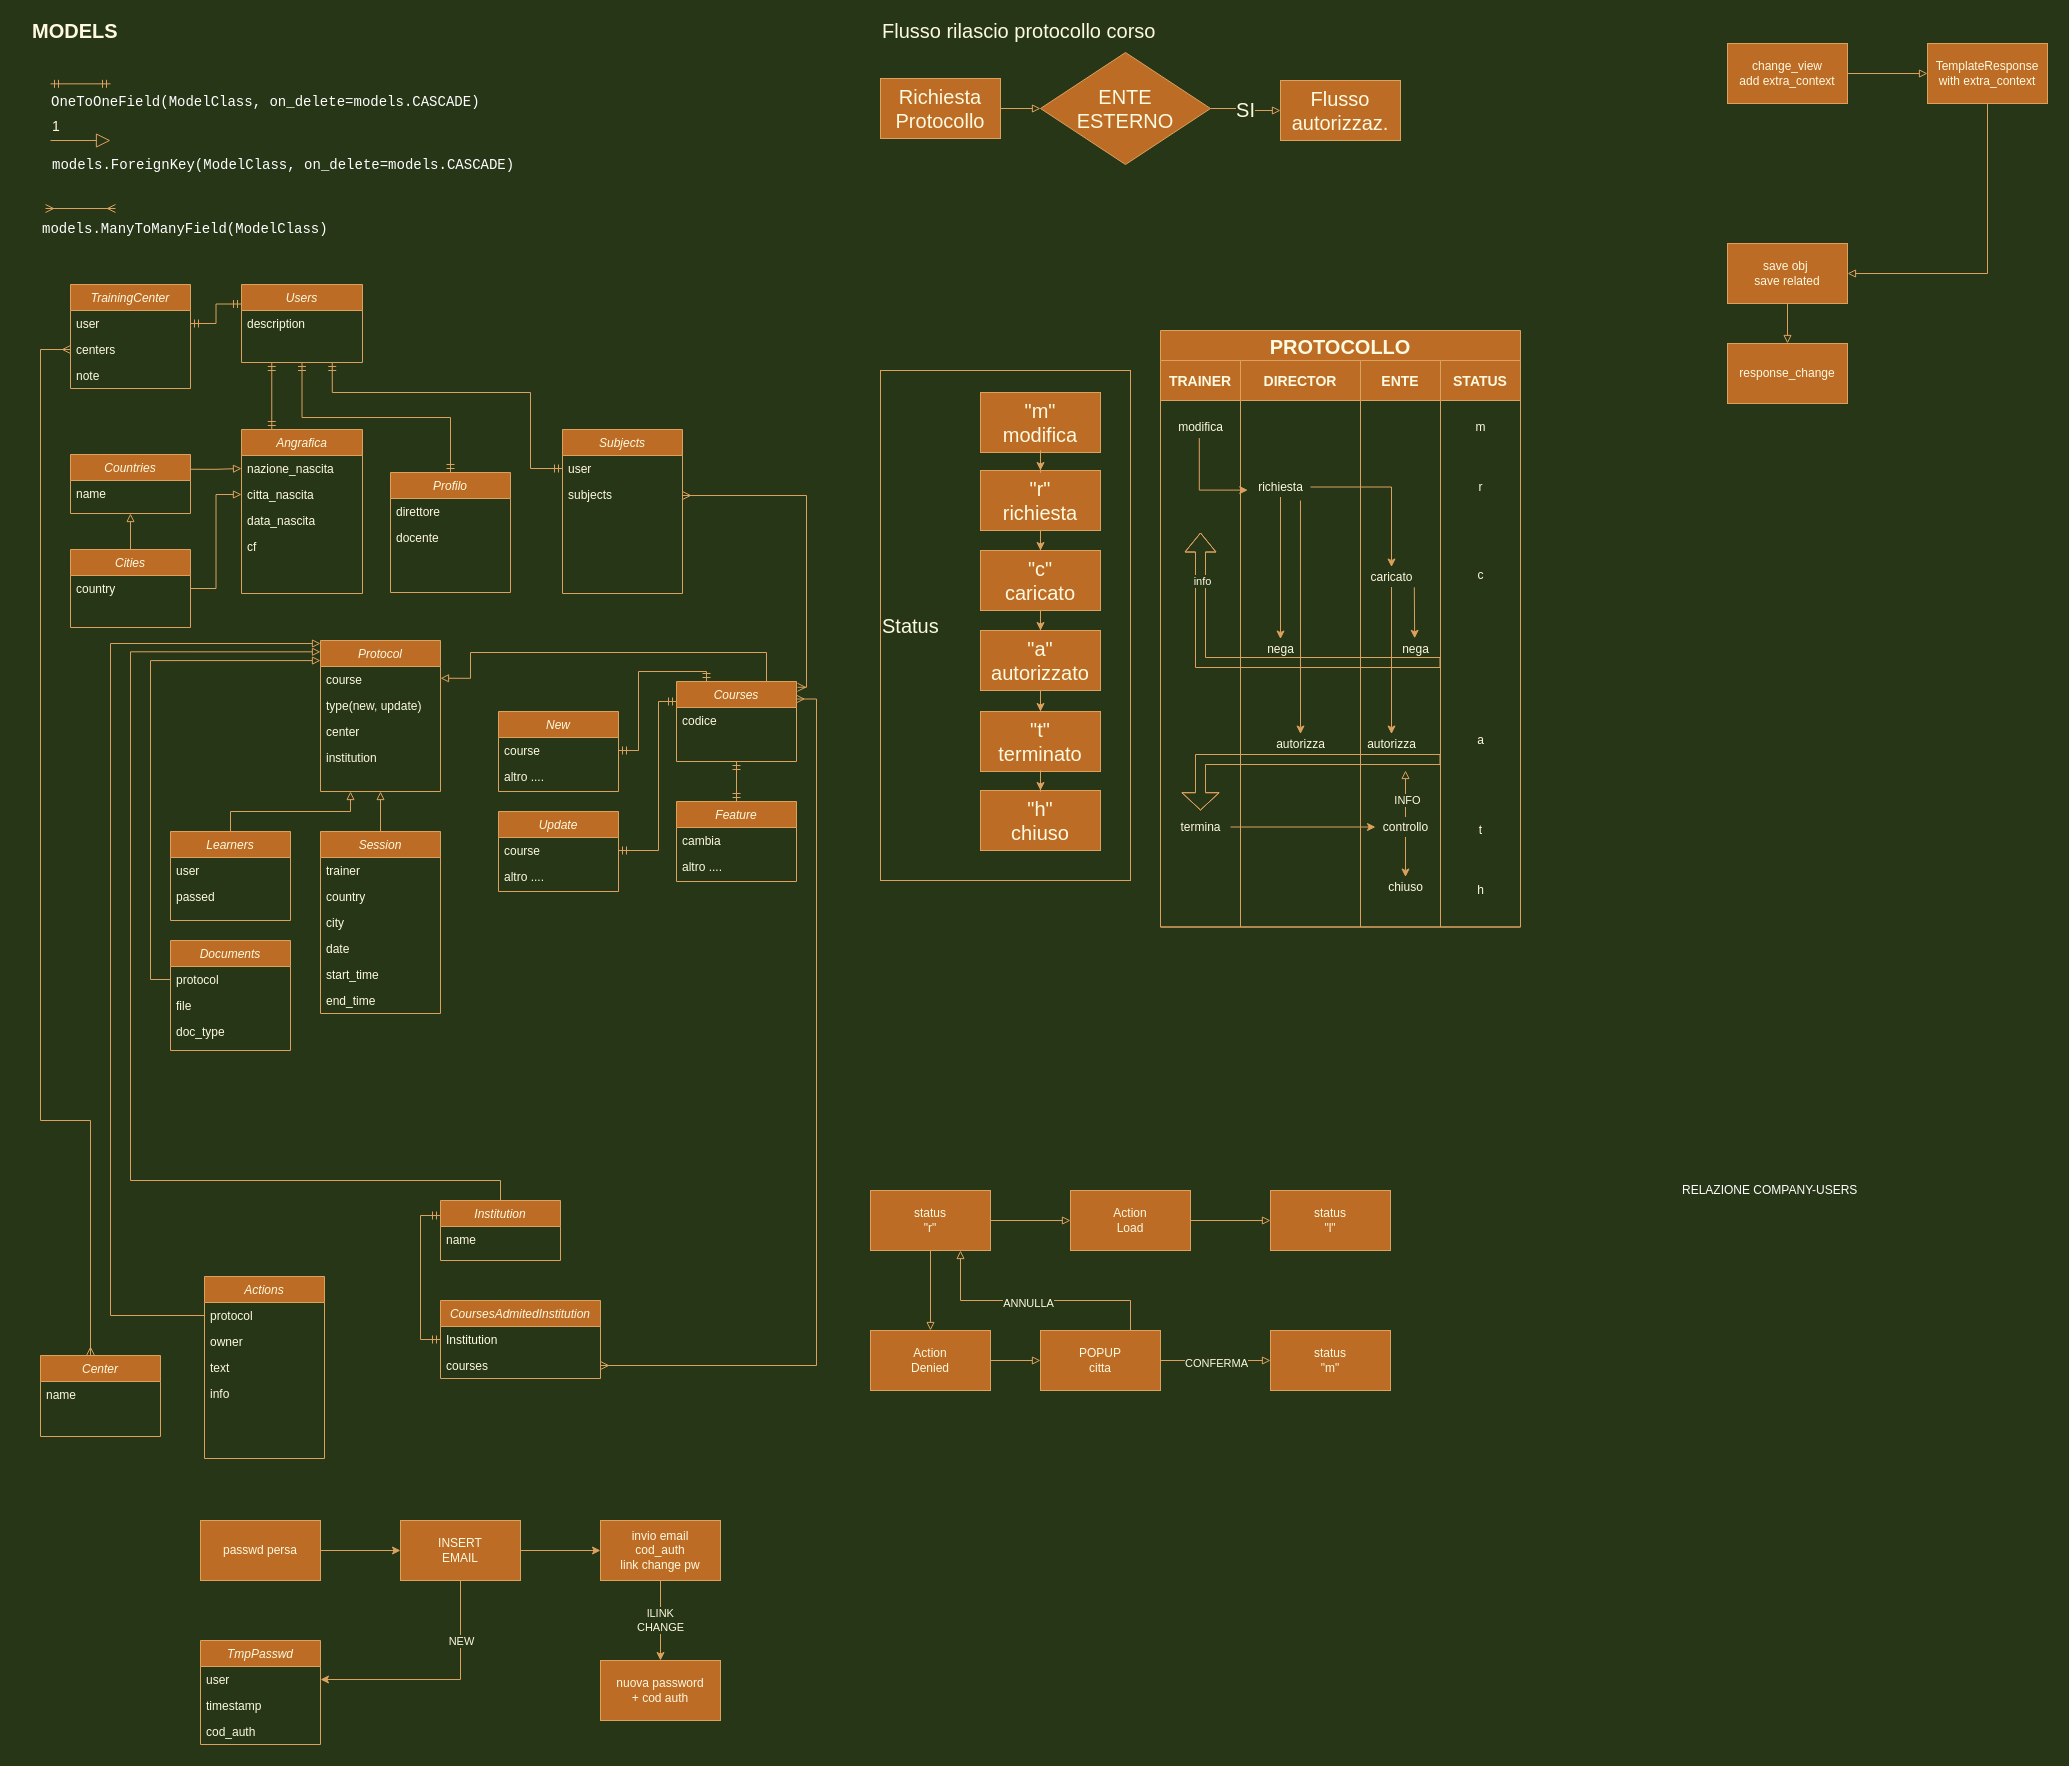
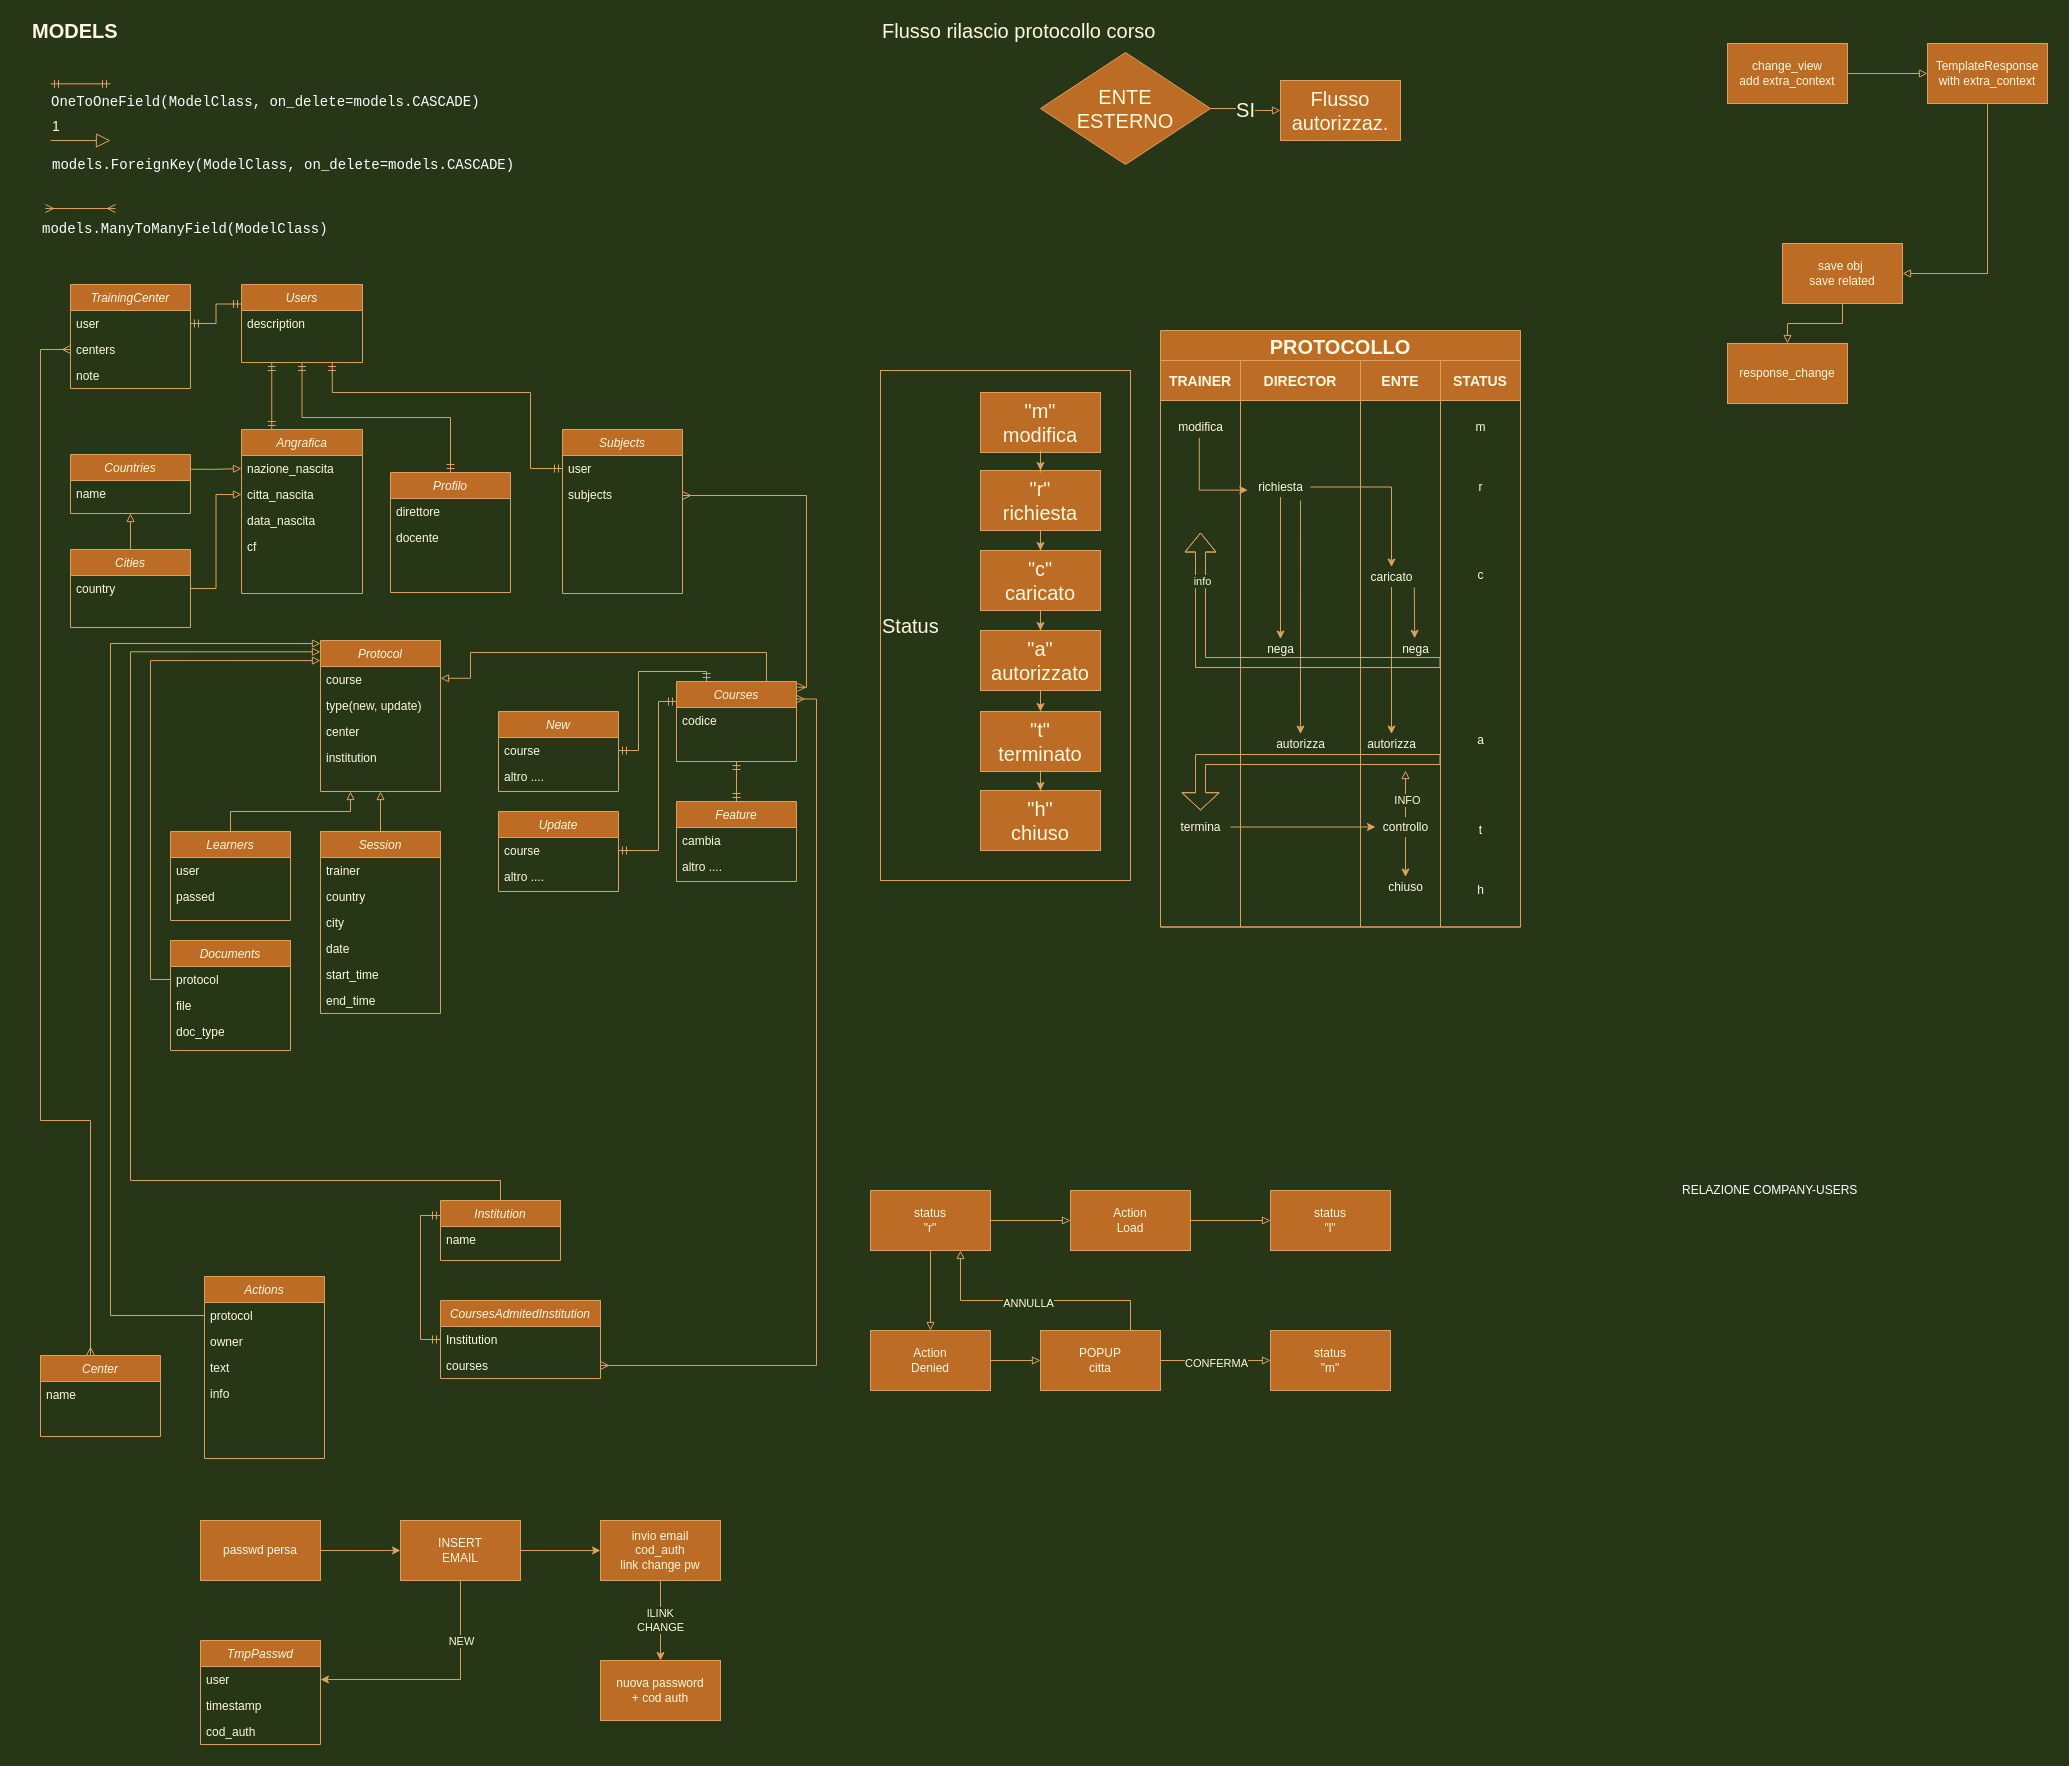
(941, 109) -> none
(1016, 109) -> none
(1788, 274) -> (1843, 274)
